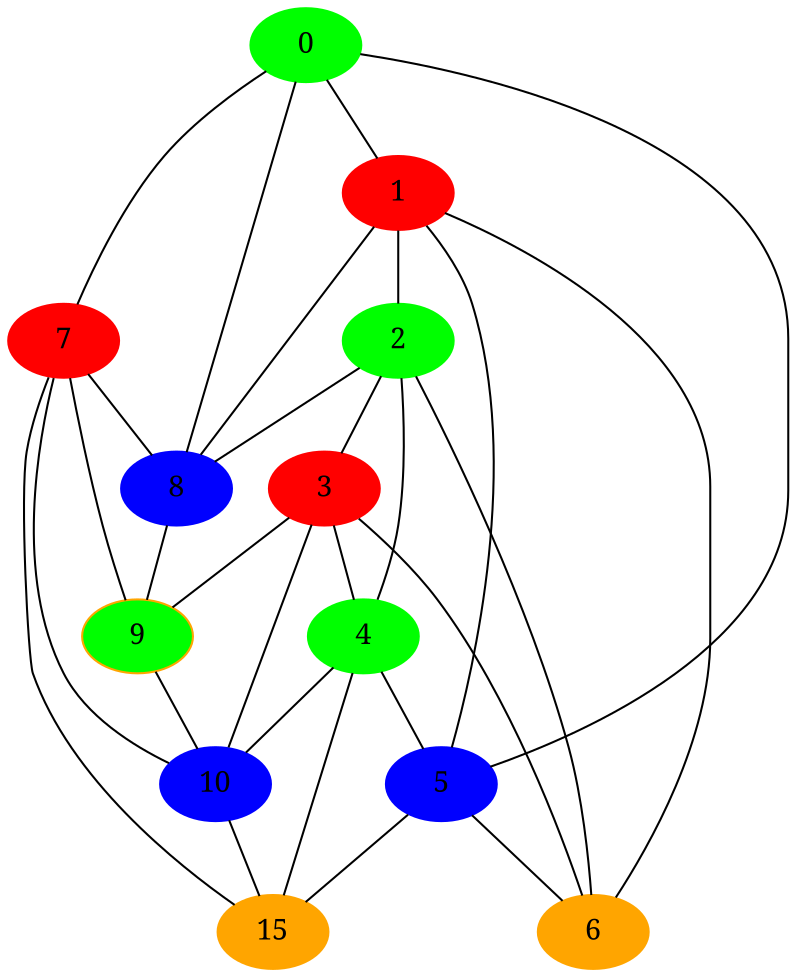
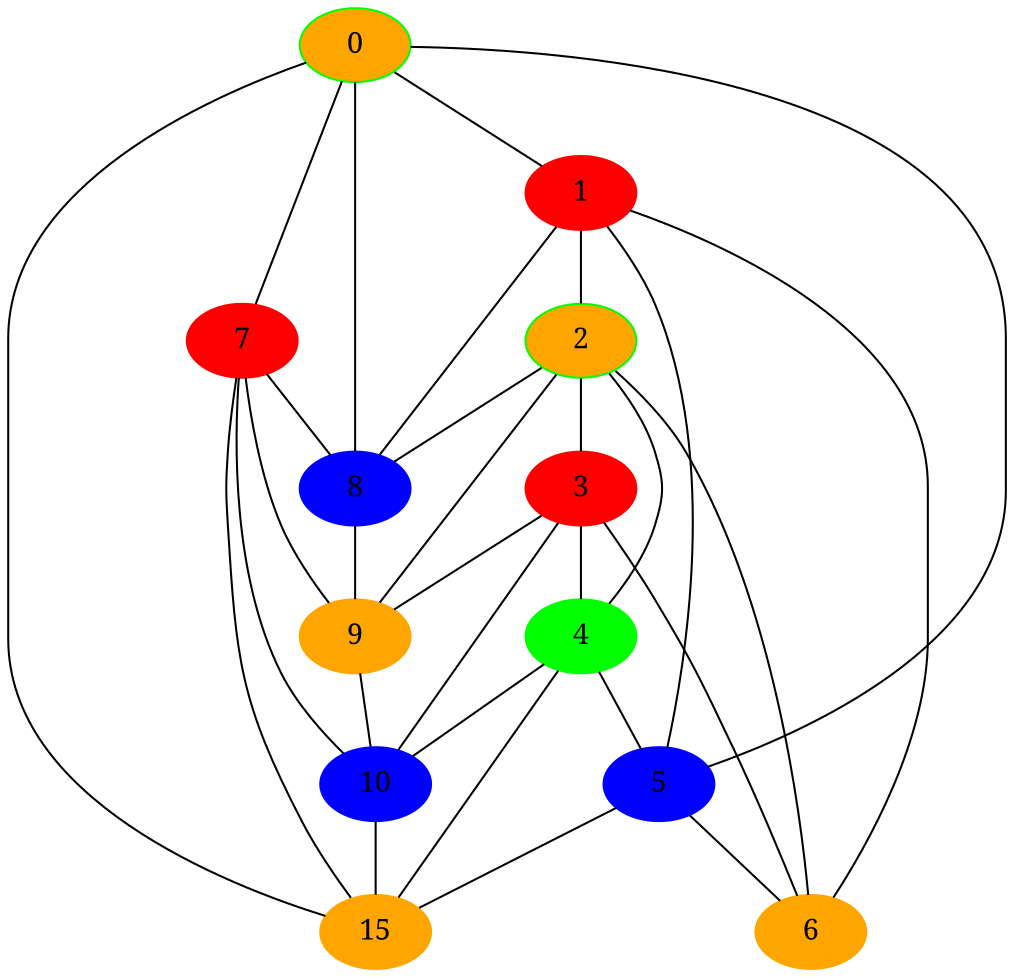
(306, 45) -> (355, 45)
(398, 341) -> (581, 341)
none -> (468, 489)
none -> (8, 497)
(138, 636) -> (355, 636)
